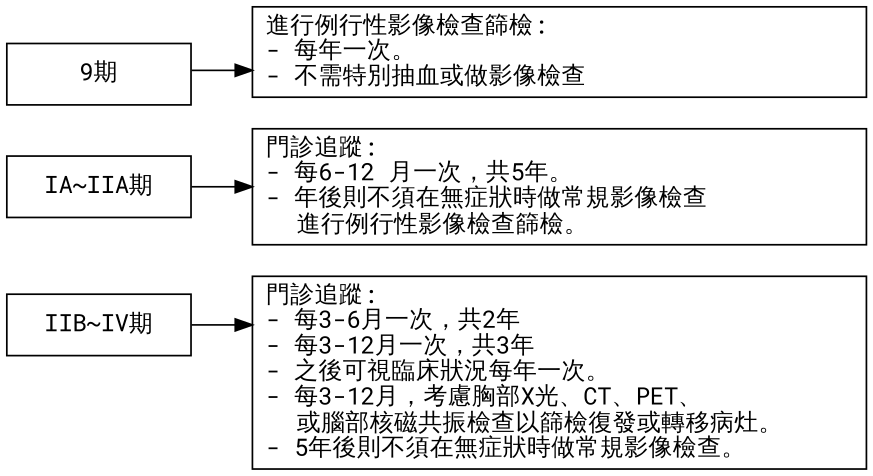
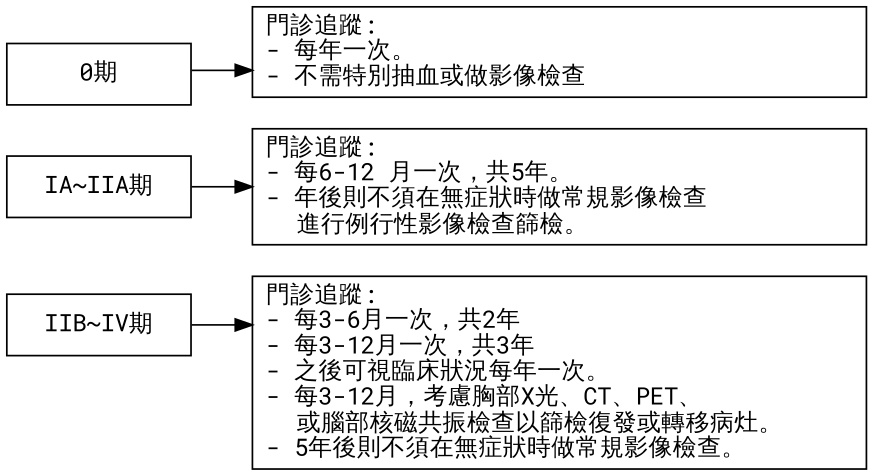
(559, 52) -> (559, 52)
(99, 74) -> (99, 74)
